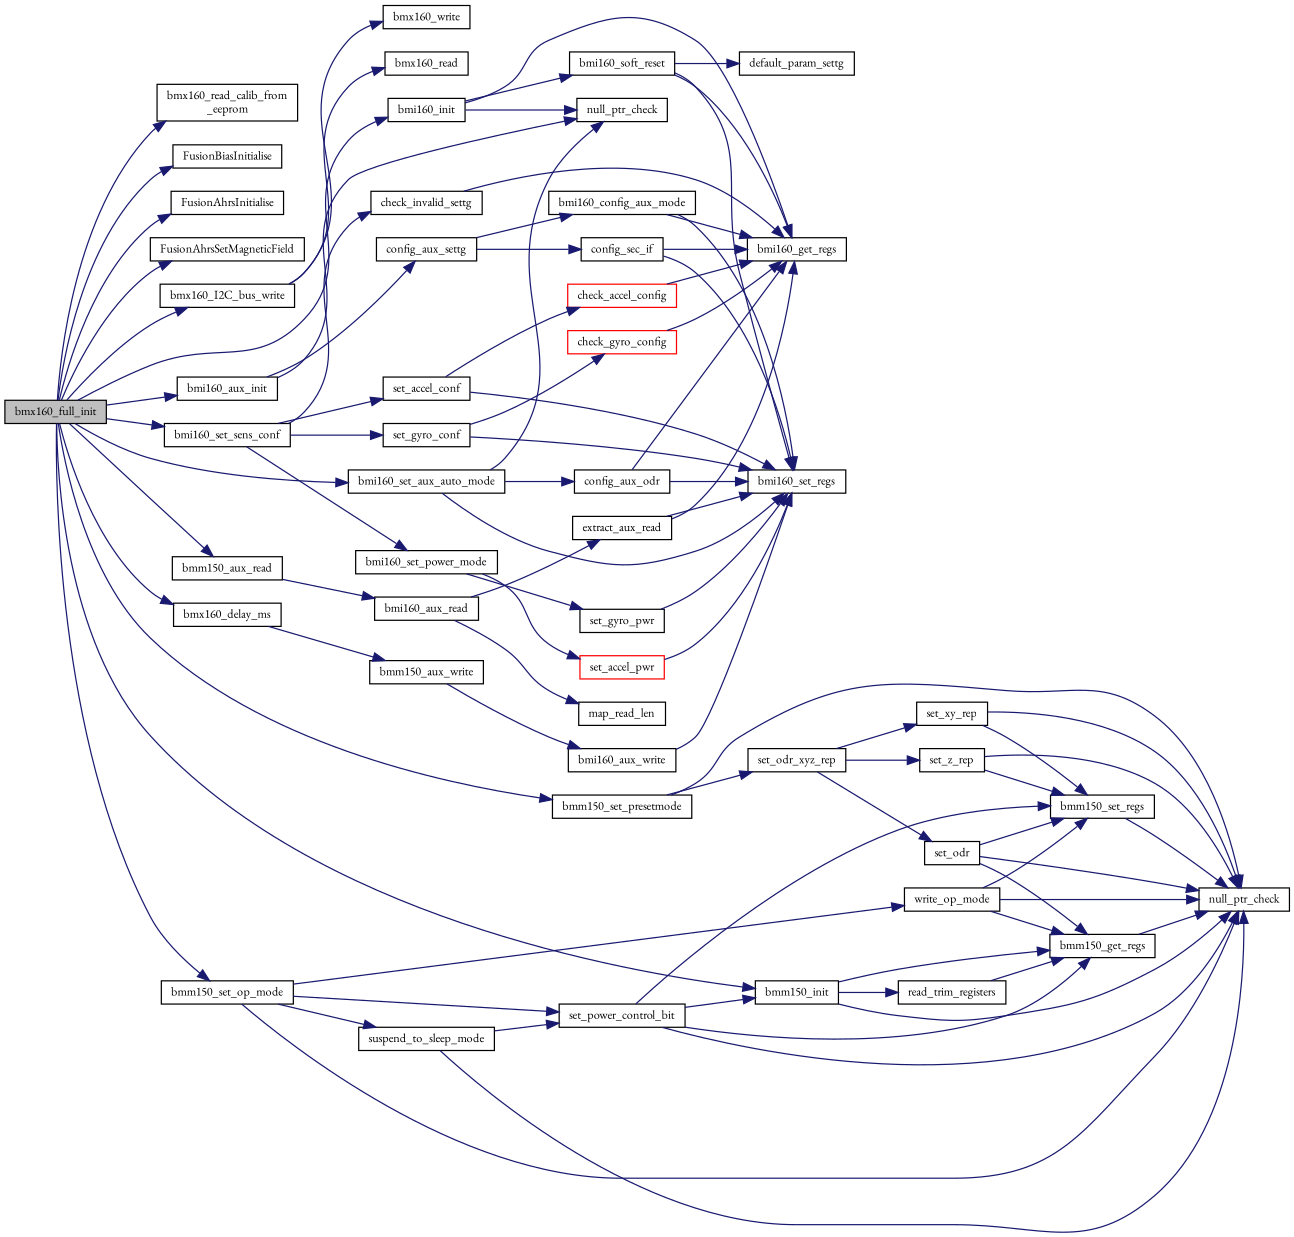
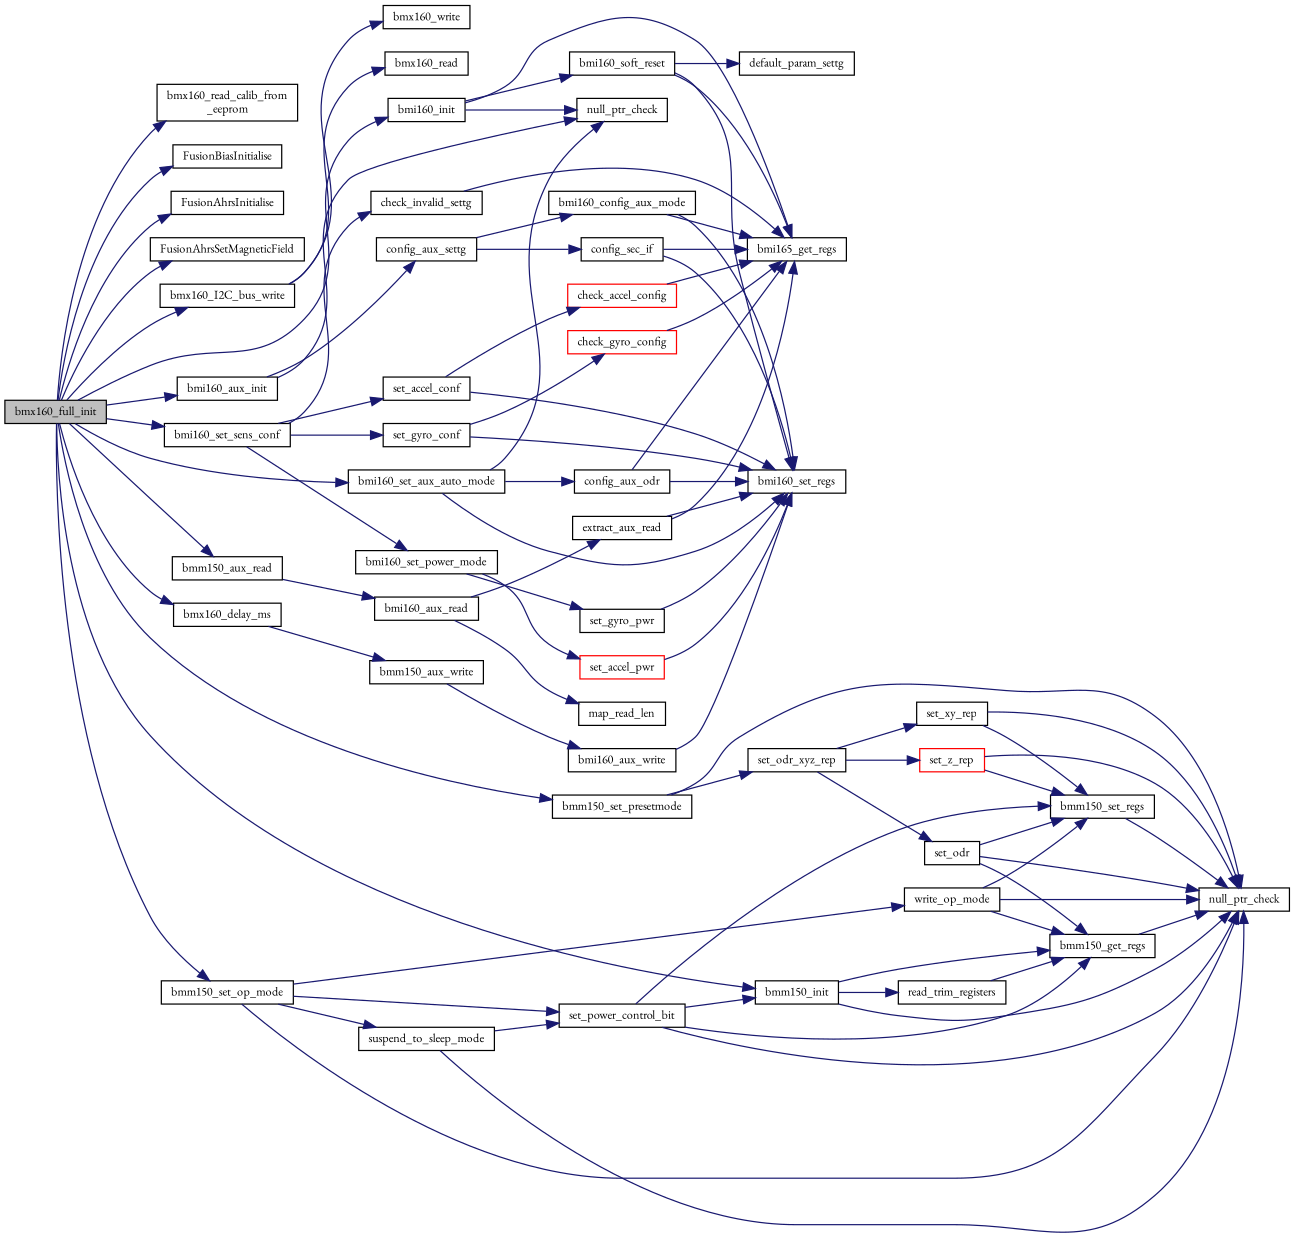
(797, 249) -> (797, 249)
(952, 760) -> (952, 760)
